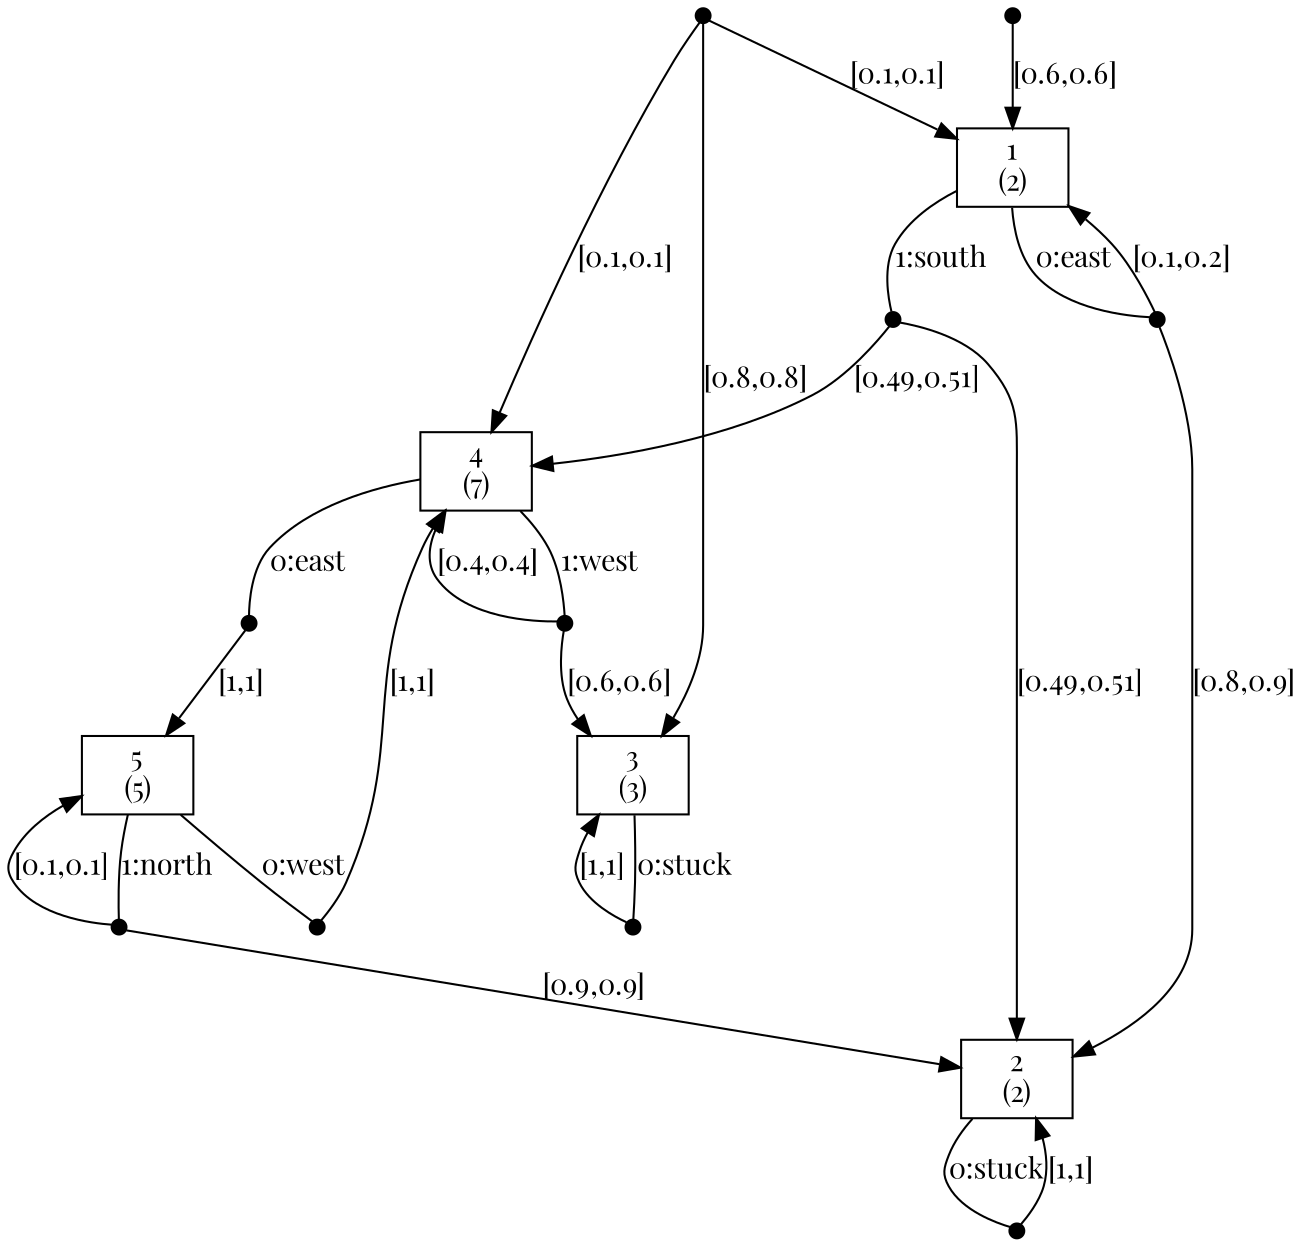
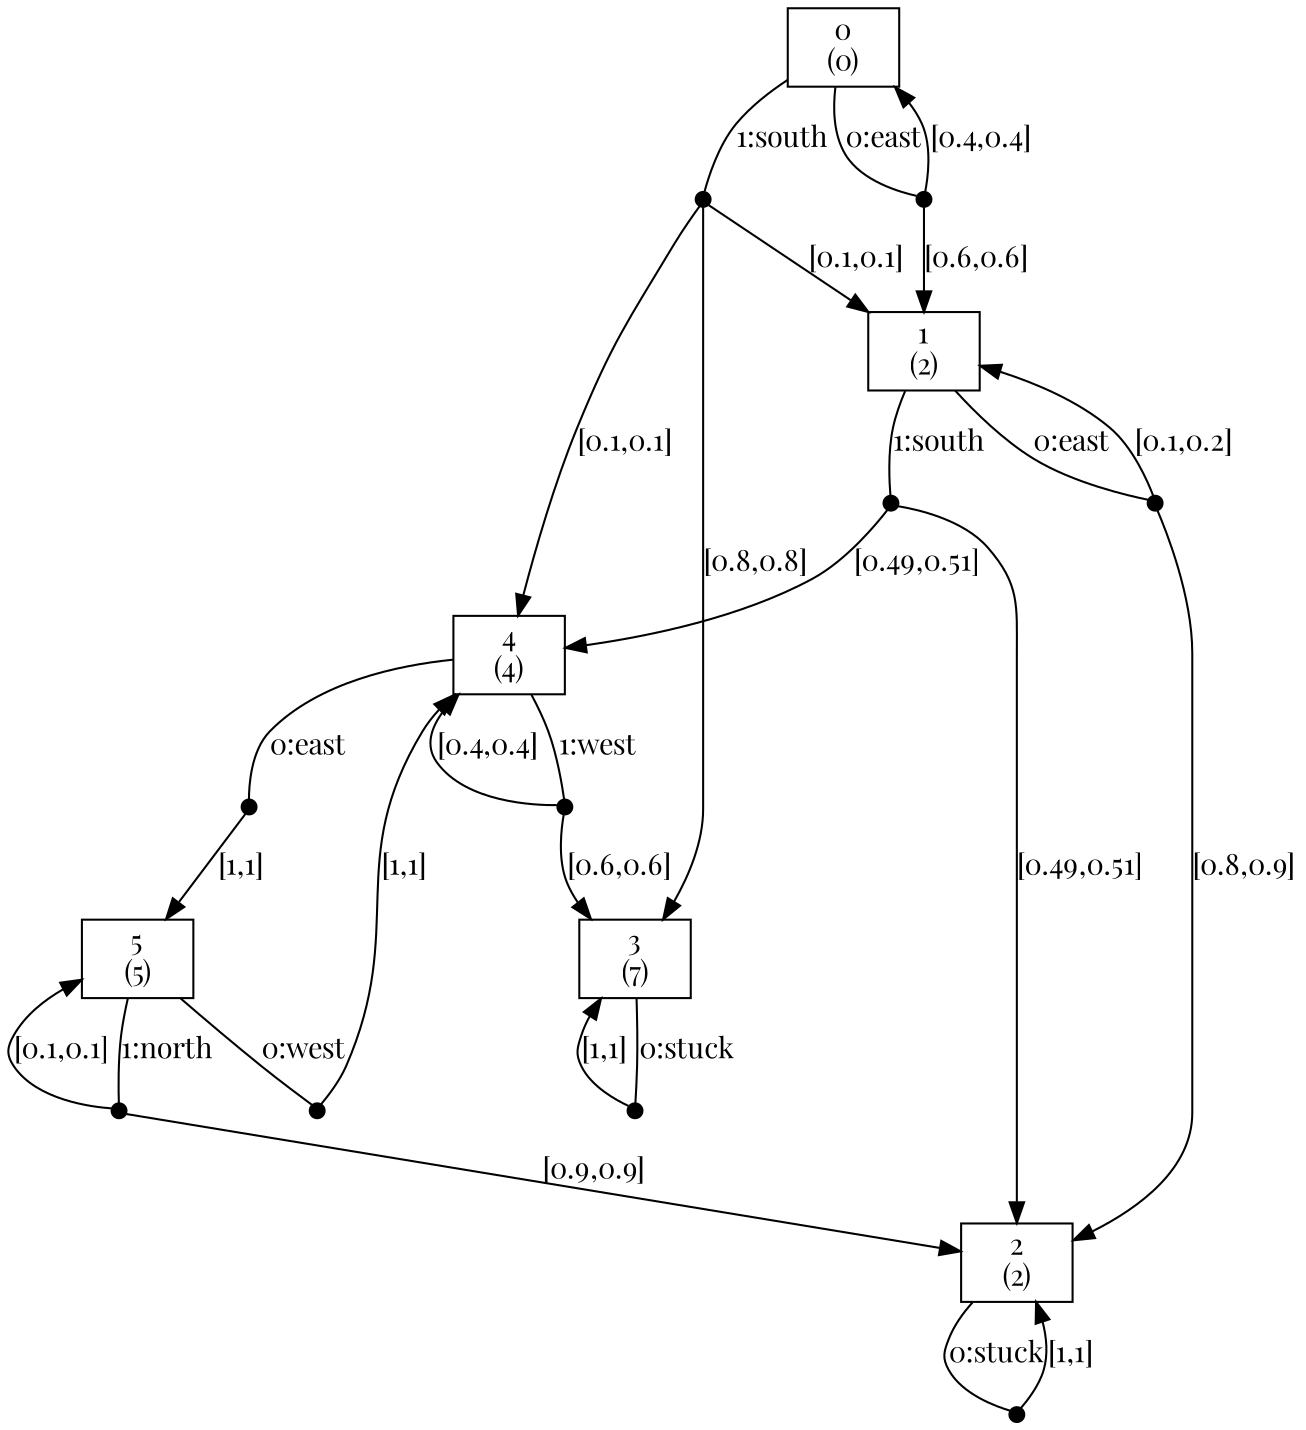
none -> (843, 47)
(476, 471) -> (509, 655)
(633, 775) -> (635, 959)
